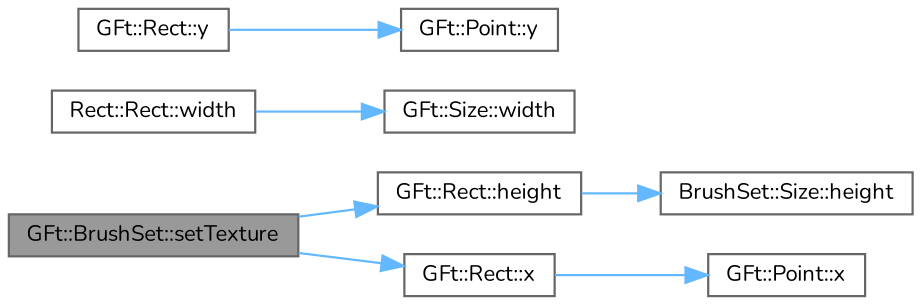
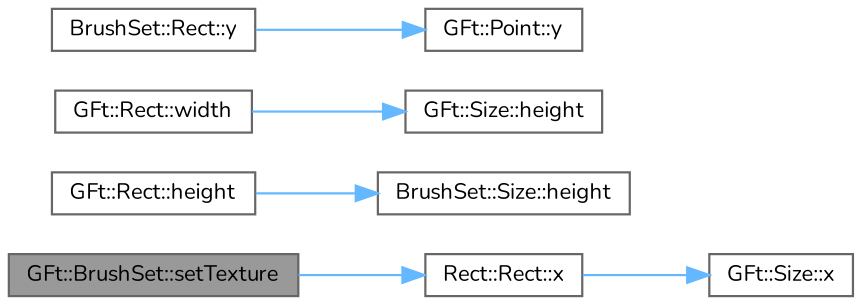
(154, 30) -> (154, 30)
(154, 112) -> (154, 112)
(480, 112) -> (504, 112)
(327, 213) -> none
(480, 275) -> (504, 275)
(787, 275) -> (781, 275)
